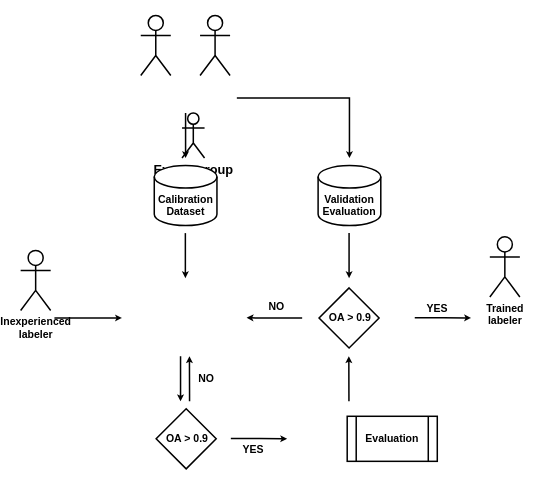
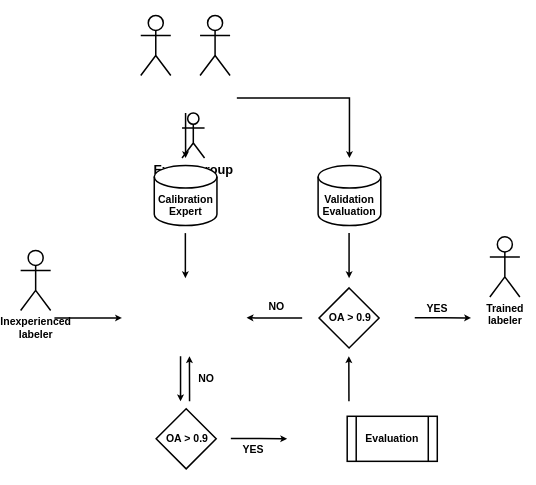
(186, 205) -> (186, 205)
